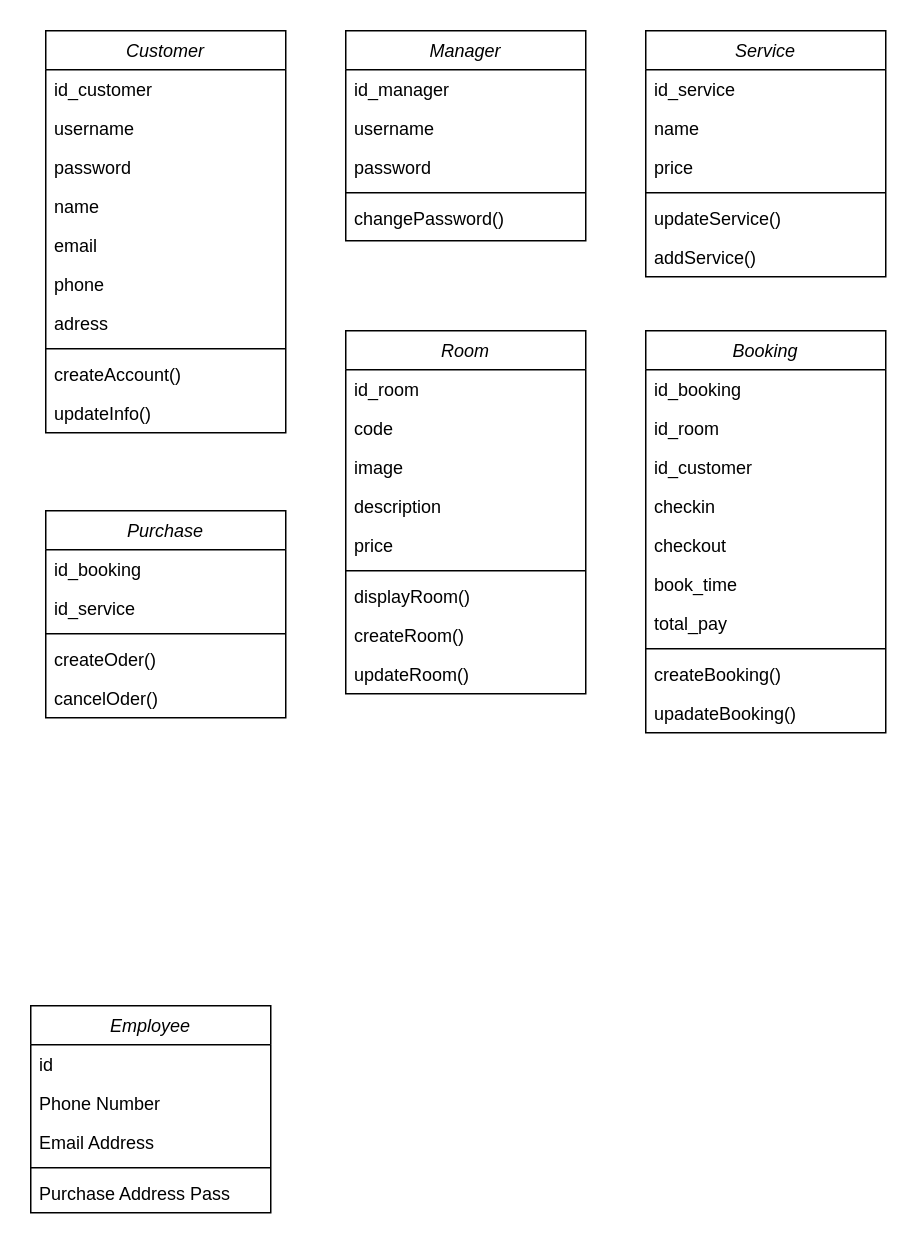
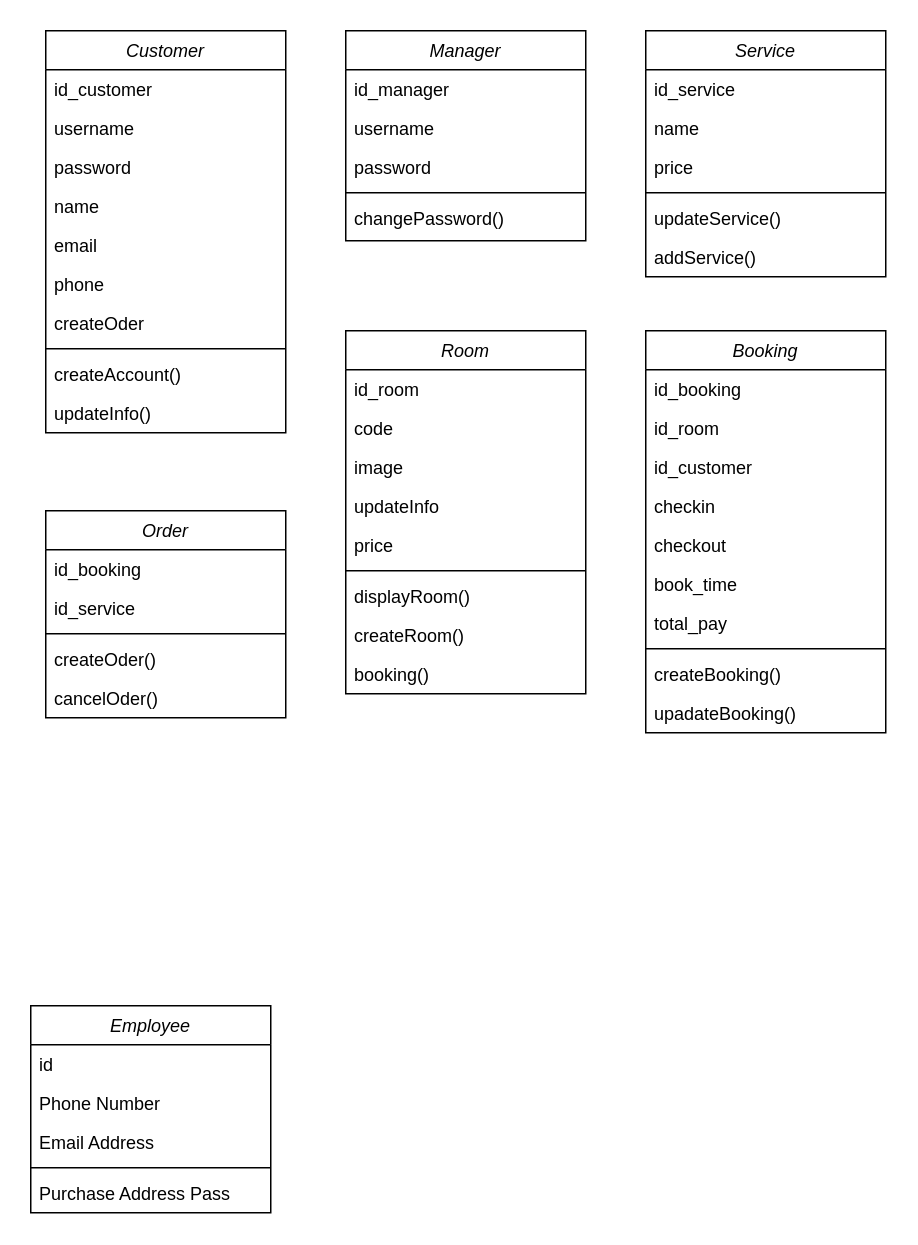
(84, 324) -> (104, 324)
(405, 507) -> (404, 507)
(165, 531) -> (165, 531)
(414, 675) -> (397, 675)
